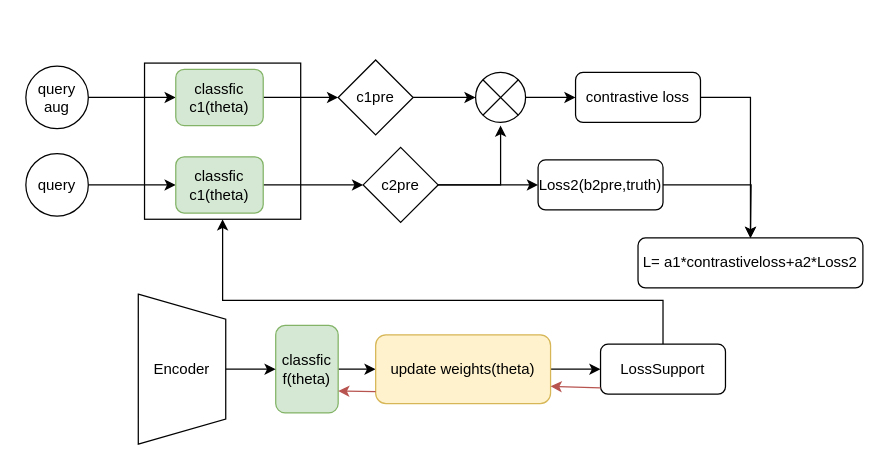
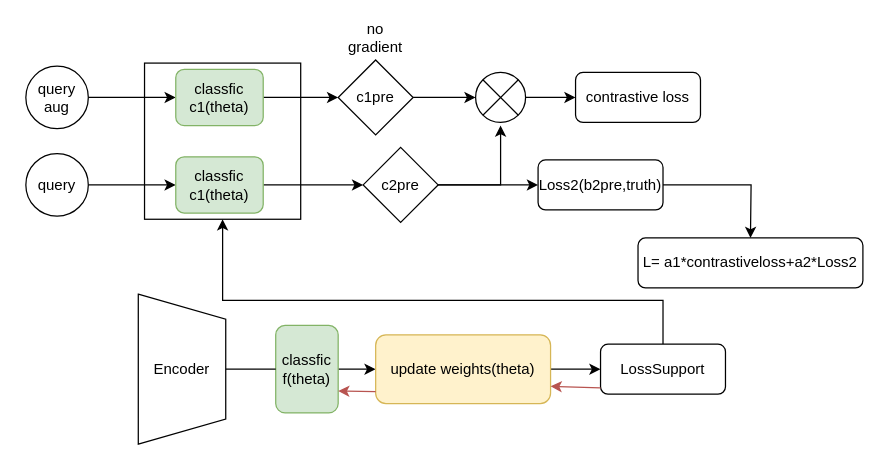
none -> (376, 38)
(751, 115) -> none
(266, 369) -> (269, 369)
